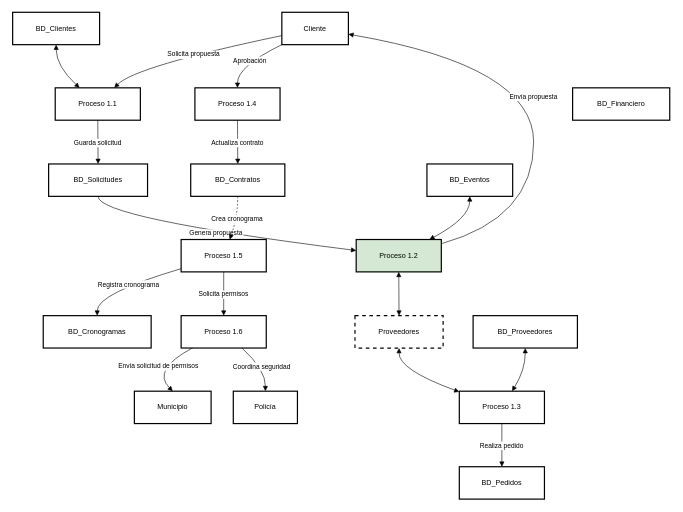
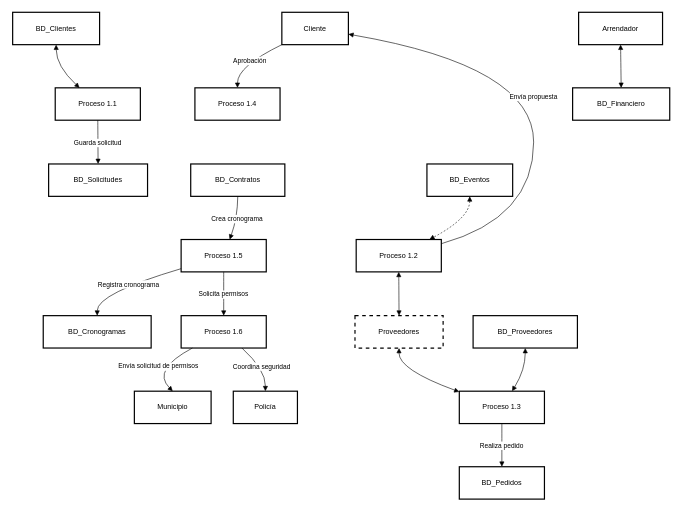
none -> (621, 29)
(197, 55) -> none
none -> (621, 81)
(237, 139) -> none
(236, 214) -> (236, 214)
(456, 223) -> (456, 223)
(222, 232) -> none
(399, 256) -> (399, 256)
